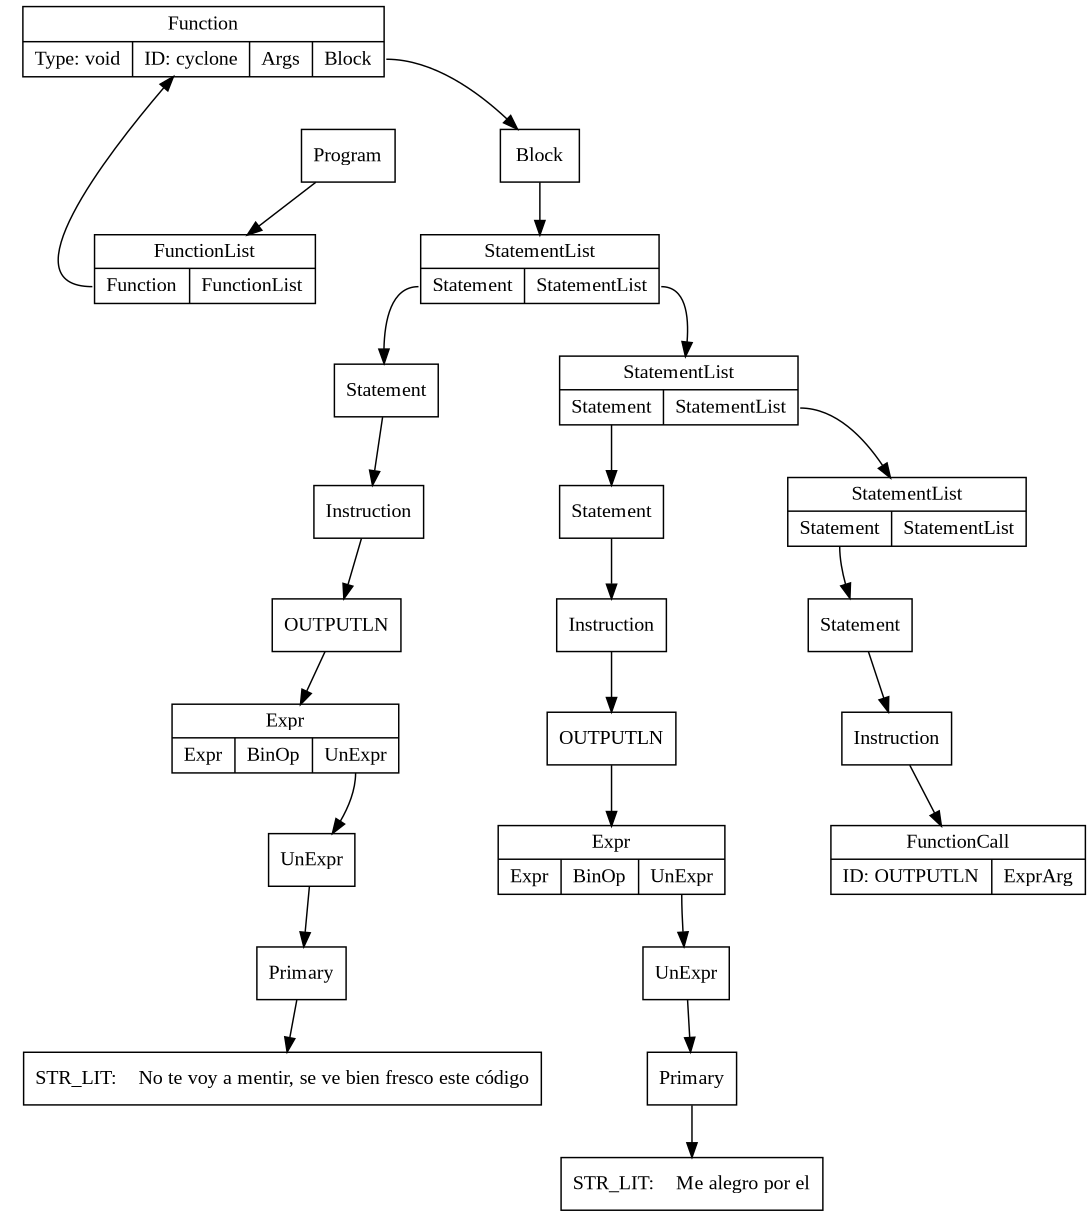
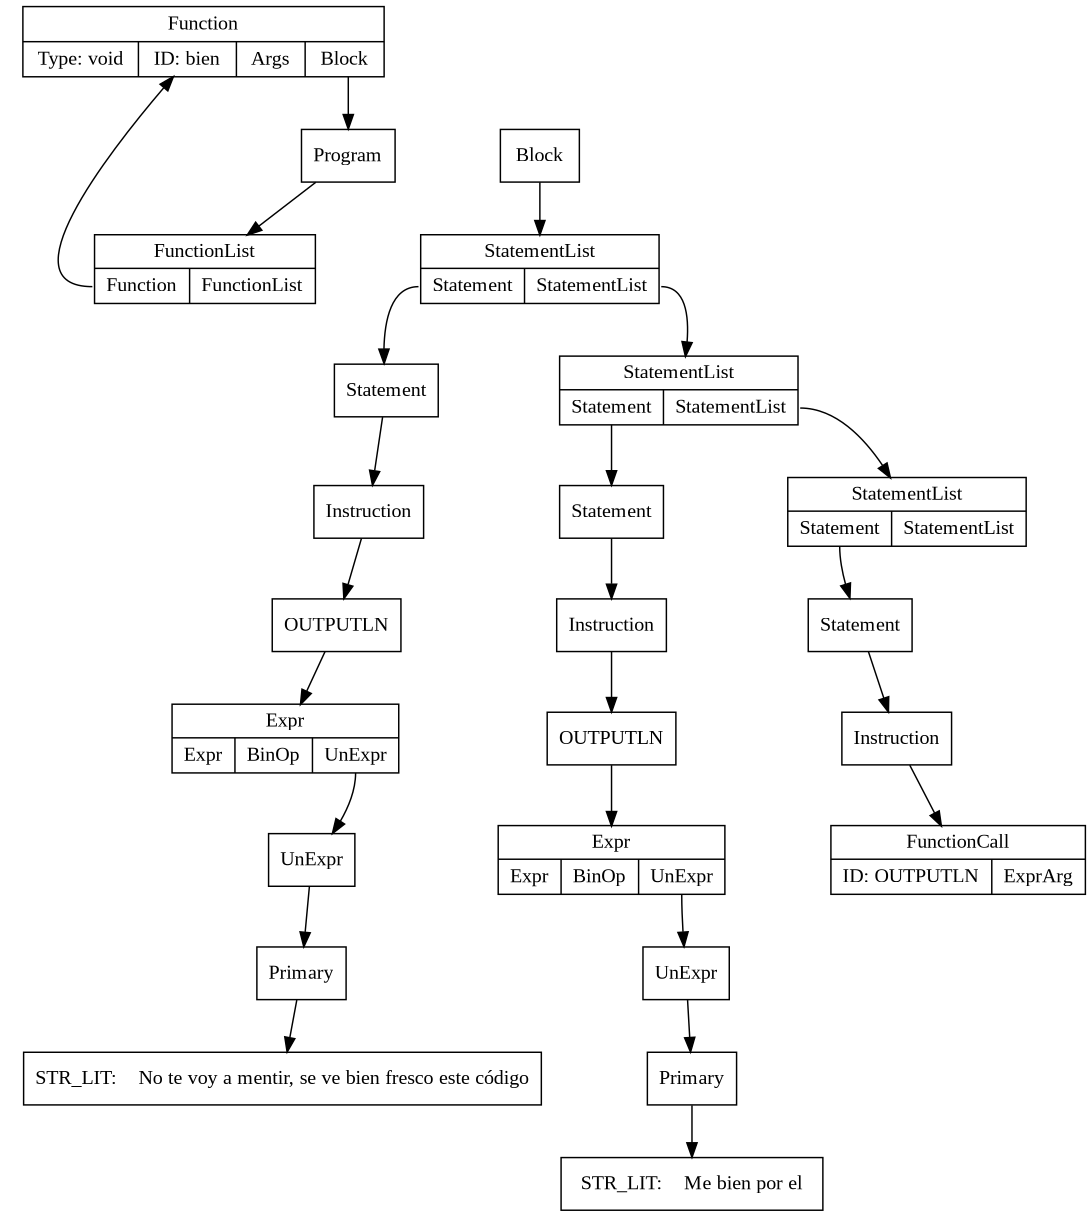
(191, 58) -> (187, 58)
(452, 78) -> (348, 96)
(692, 1184) -> (692, 1184)
